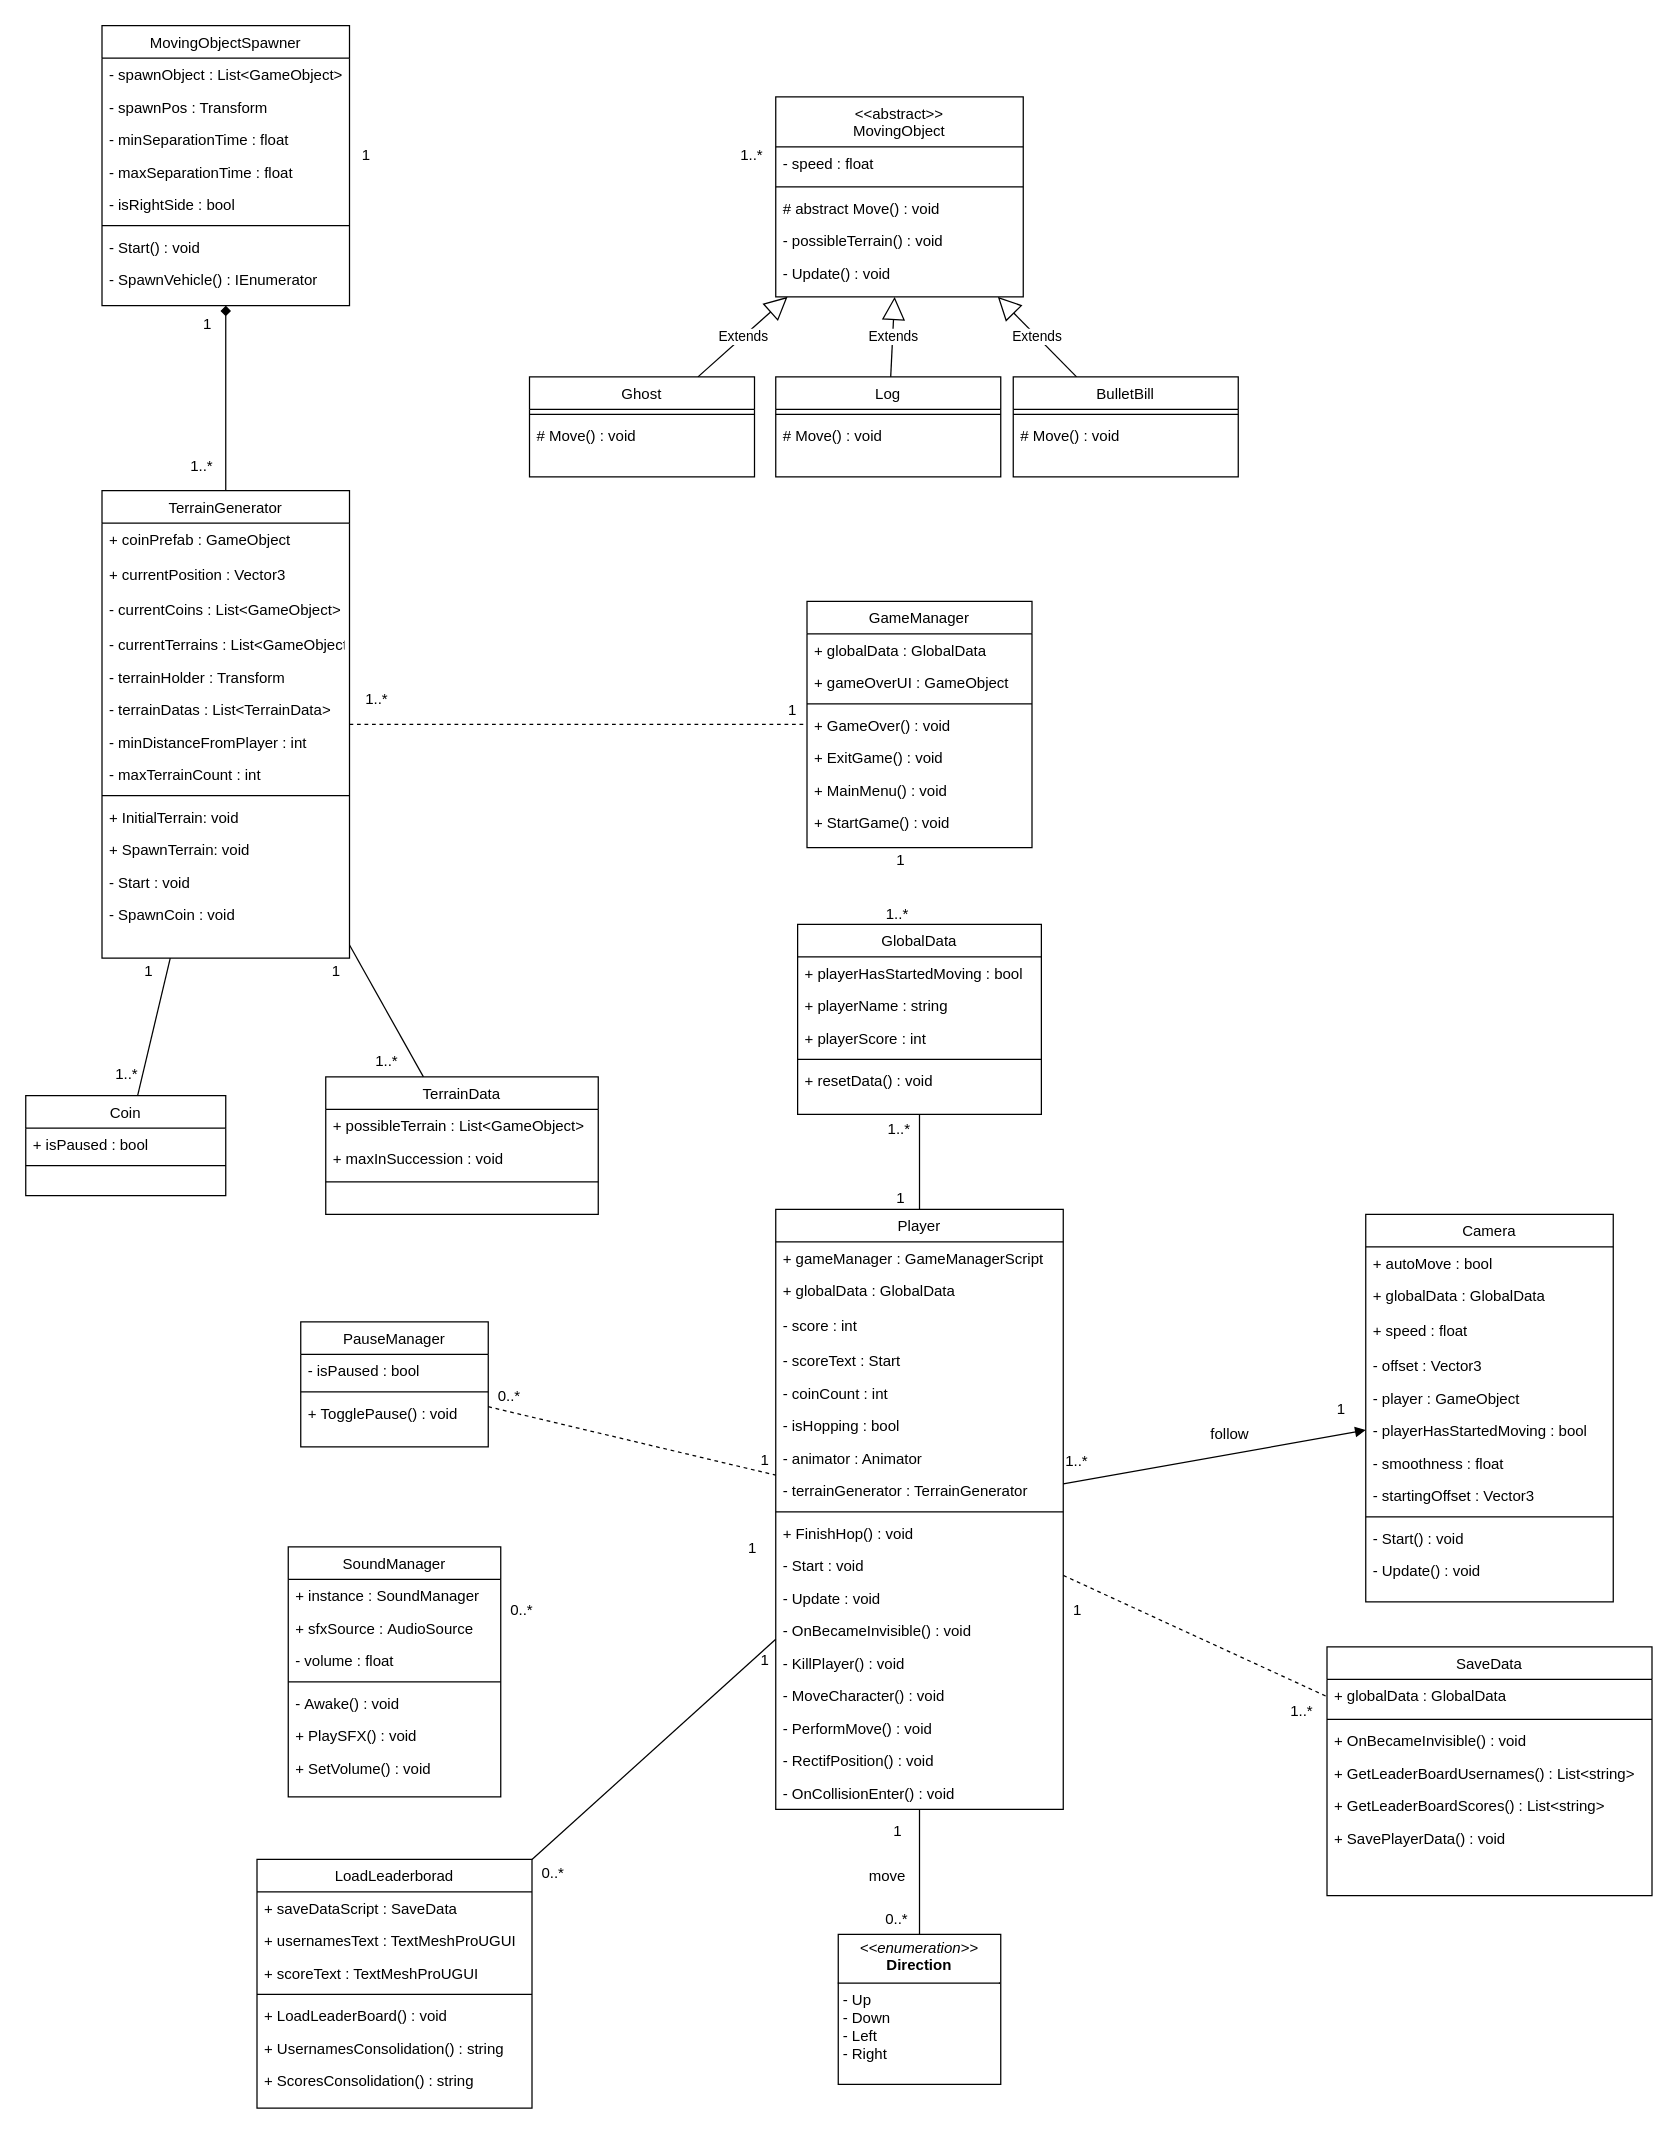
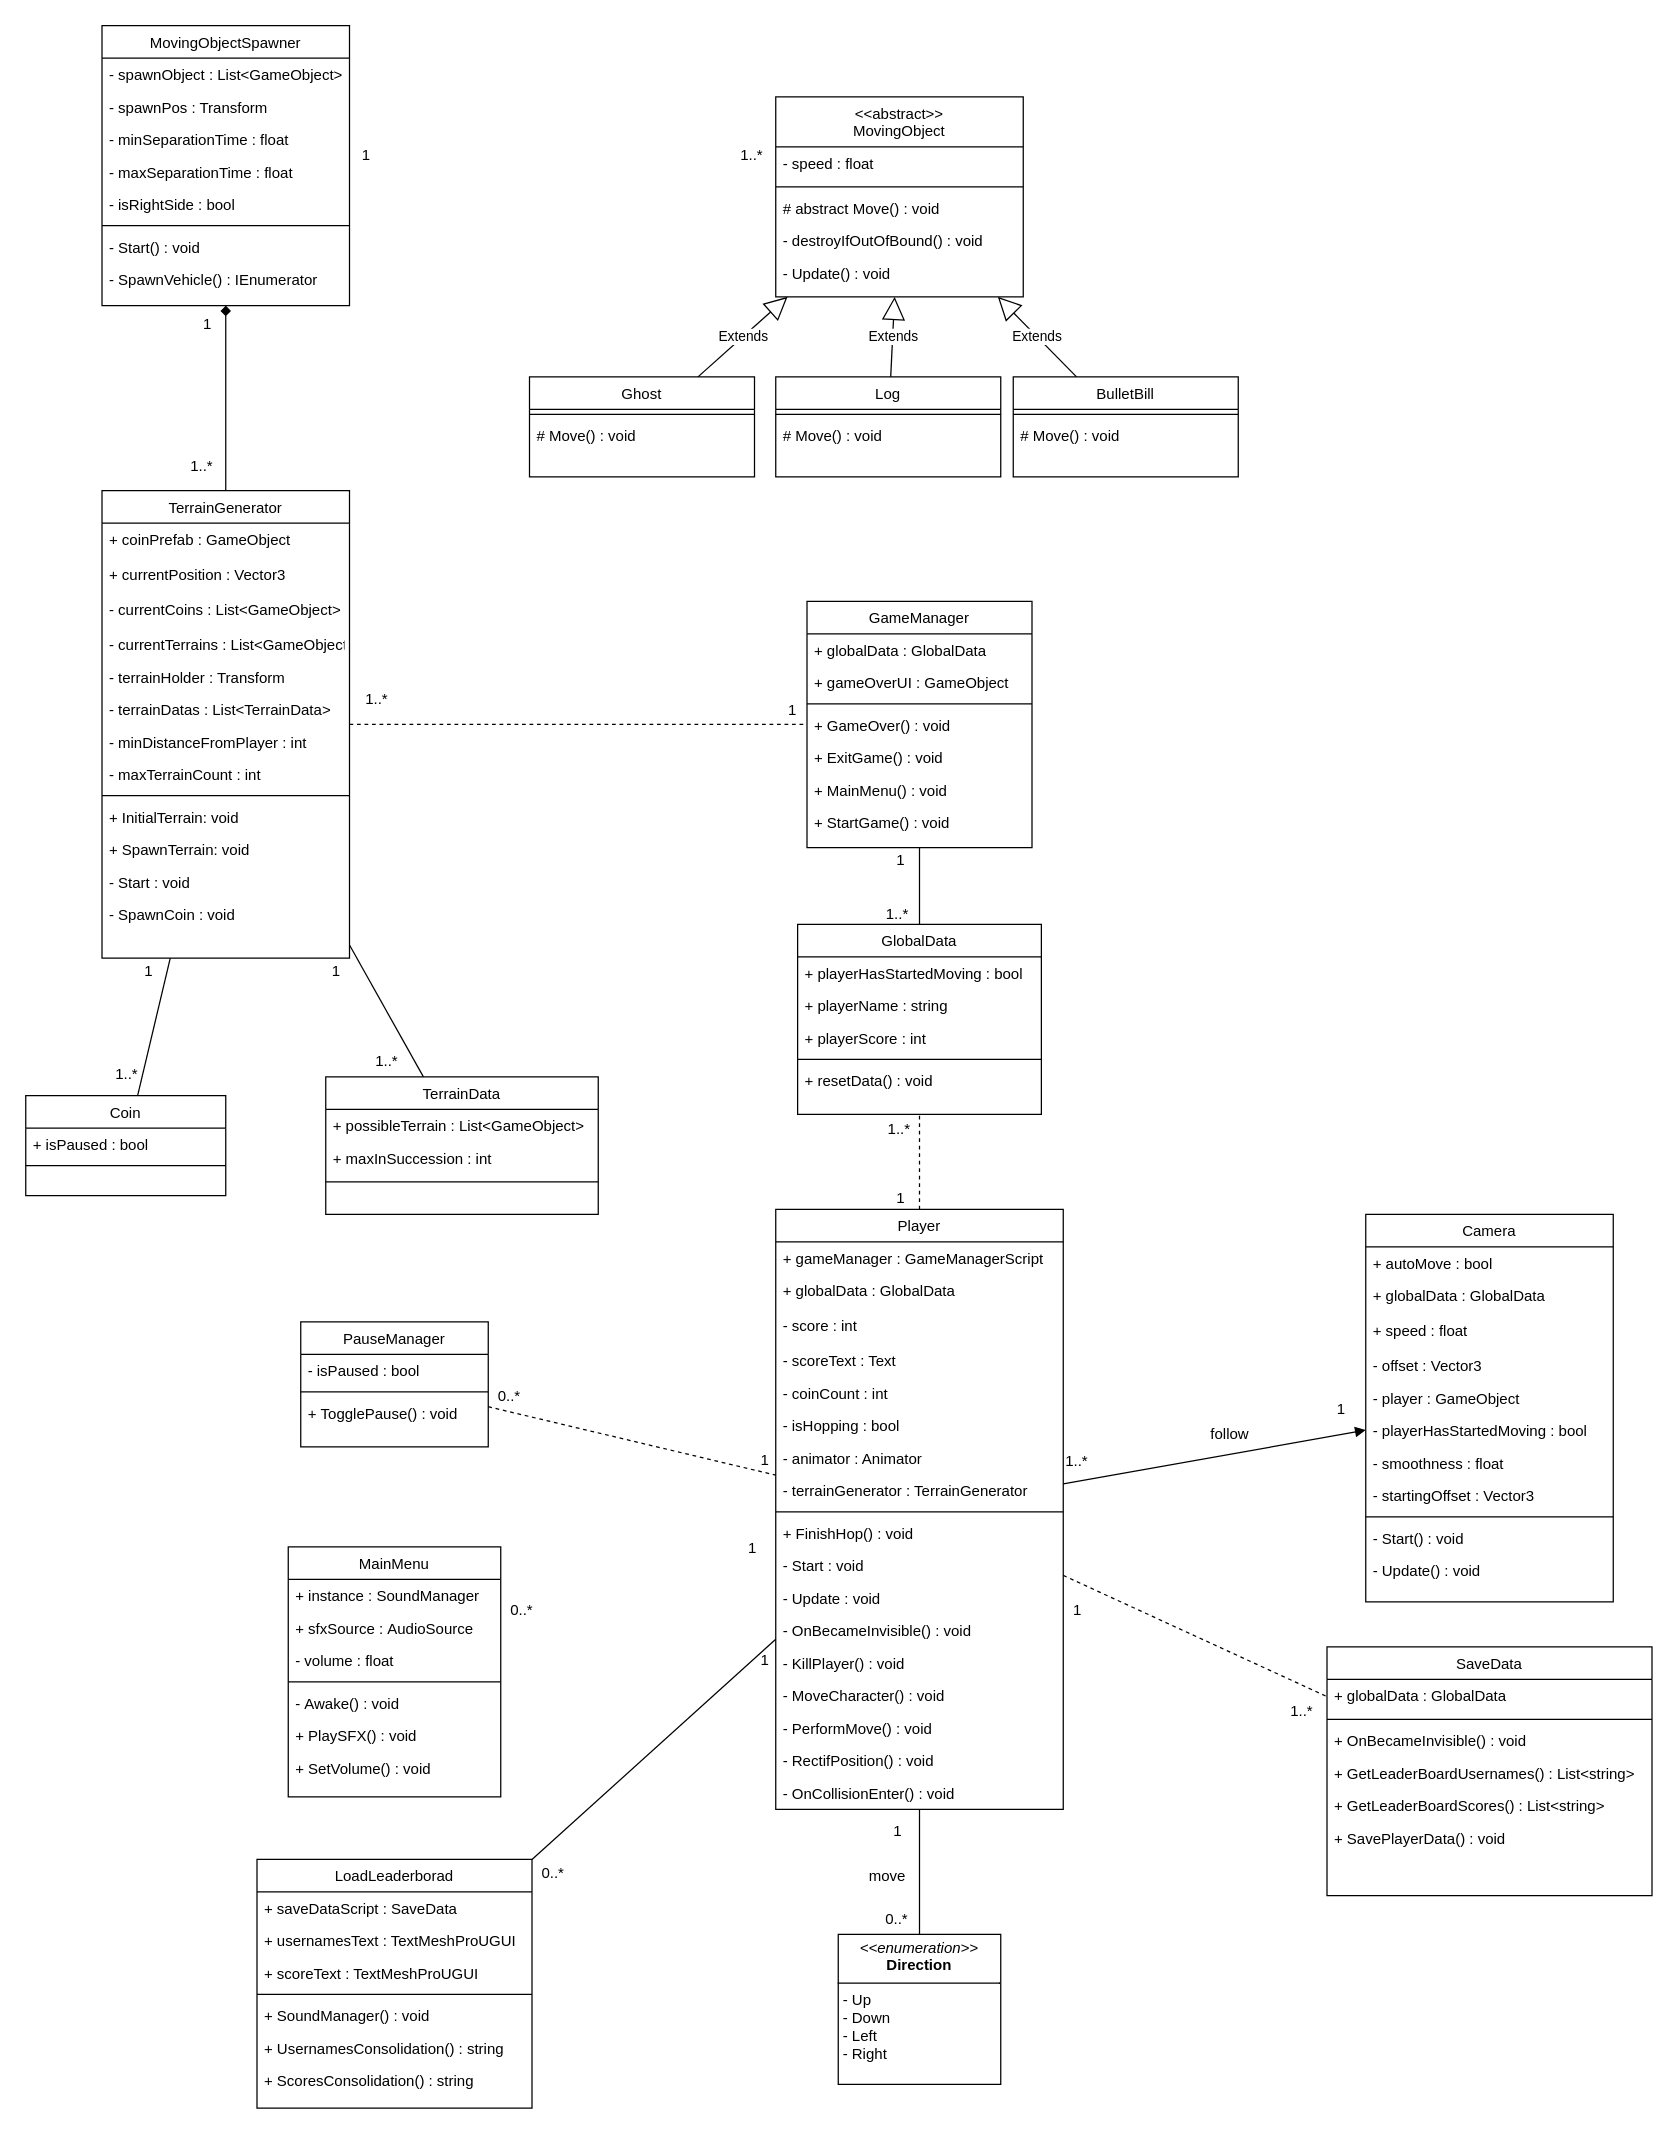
(876, 241) -> (899, 241)
none -> (919, 887)
(422, 1159) -> (417, 1159)
(919, 1162) -> (919, 1162)
(855, 1361) -> (850, 1361)
(394, 1564) -> (394, 1564)
(367, 2016) -> (355, 2016)
